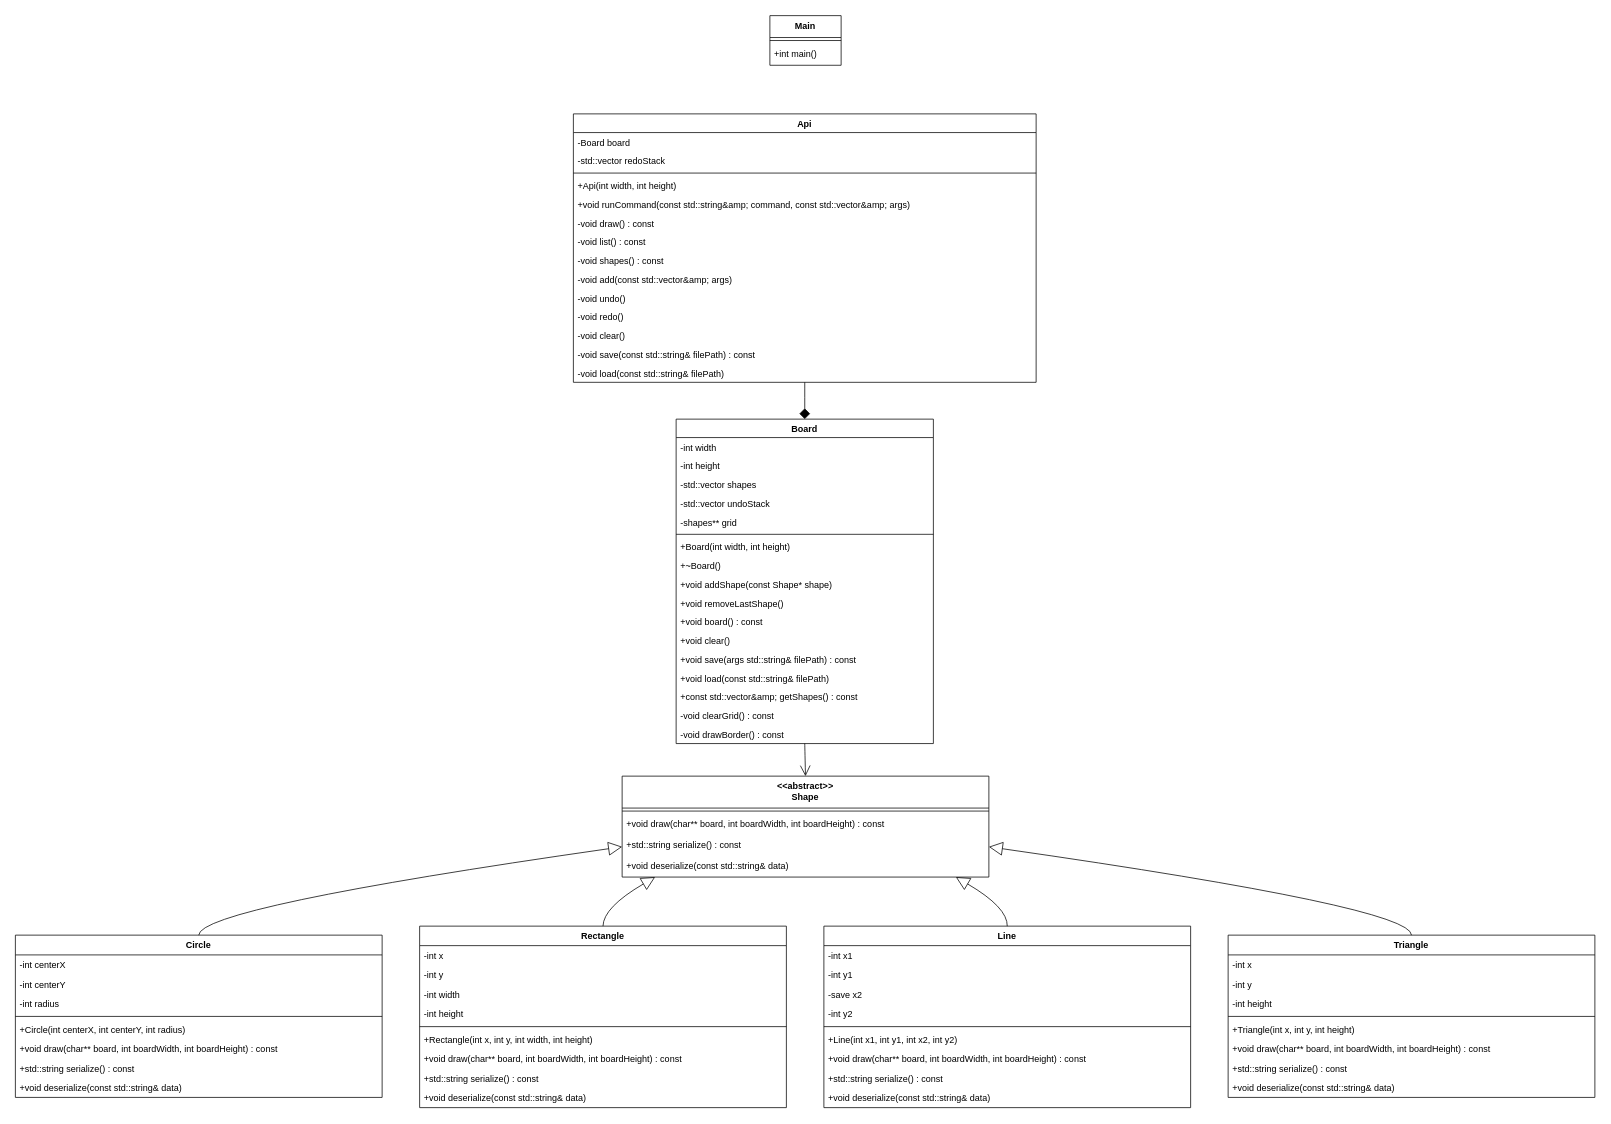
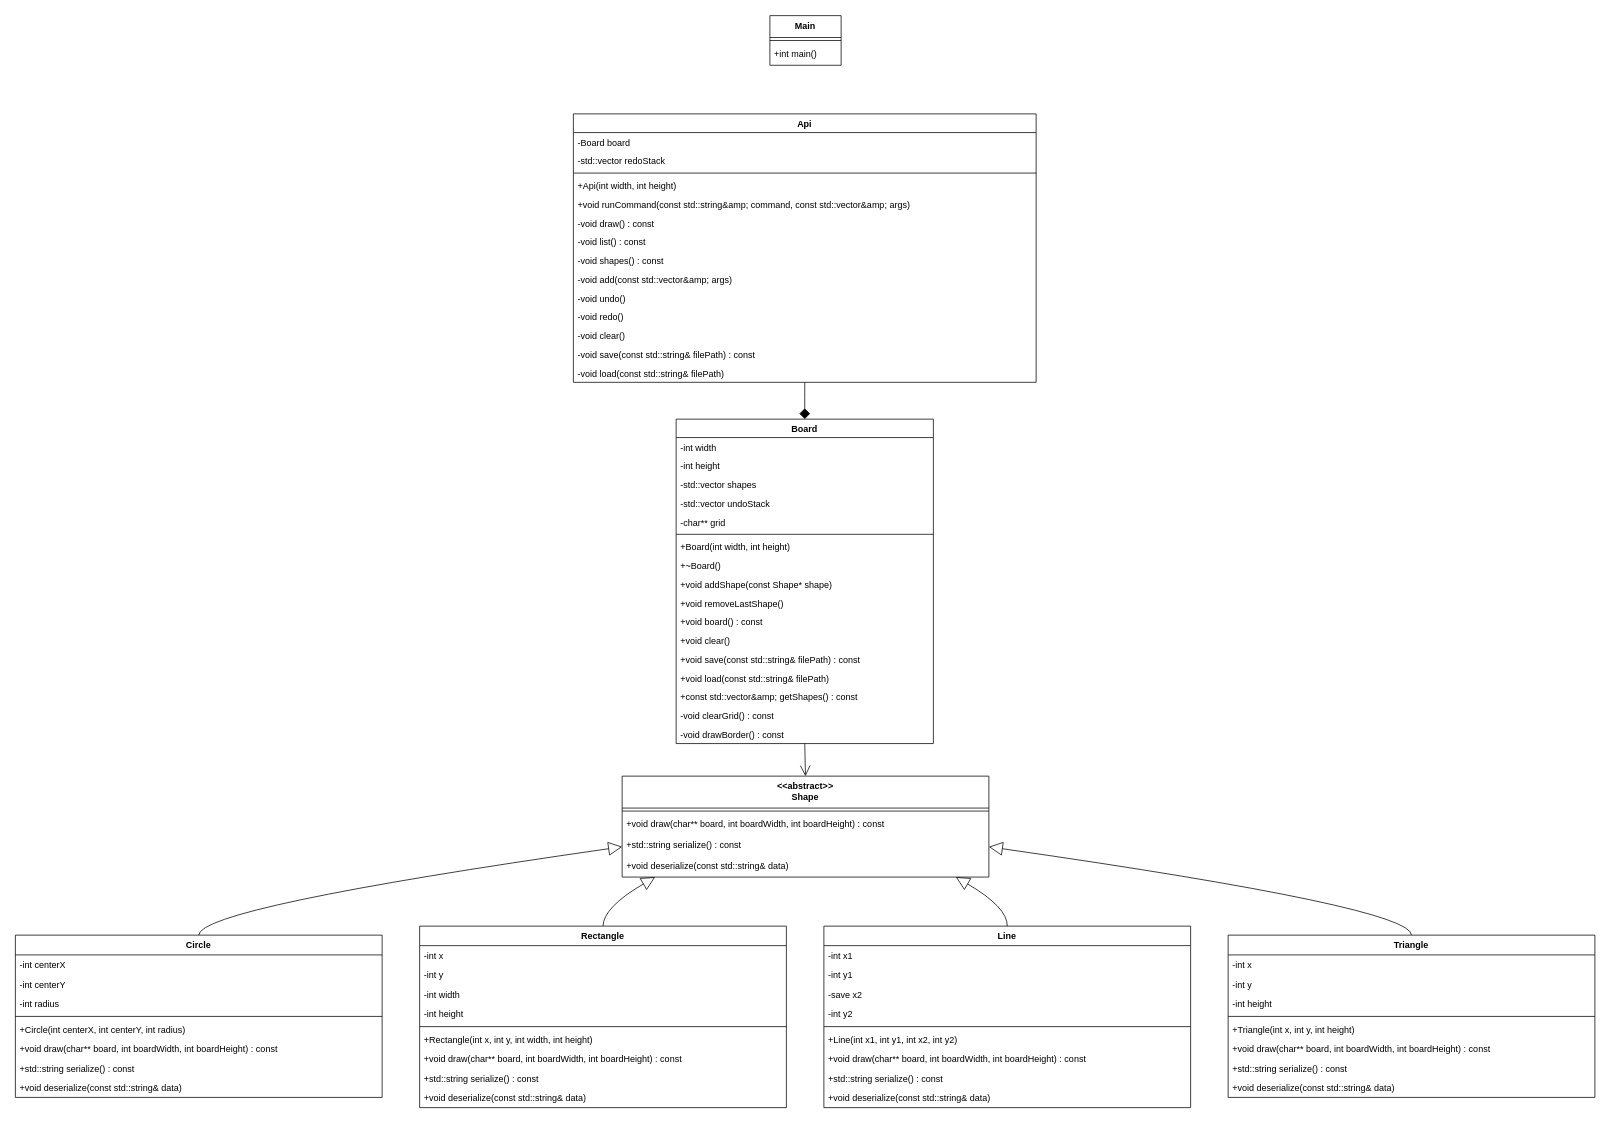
(713, 522) -> (708, 522)
(782, 660) -> (785, 660)
